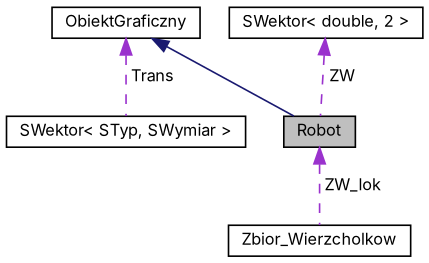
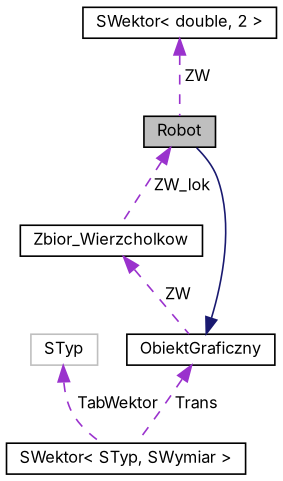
none -> (162, 302)
none -> (64, 350)
